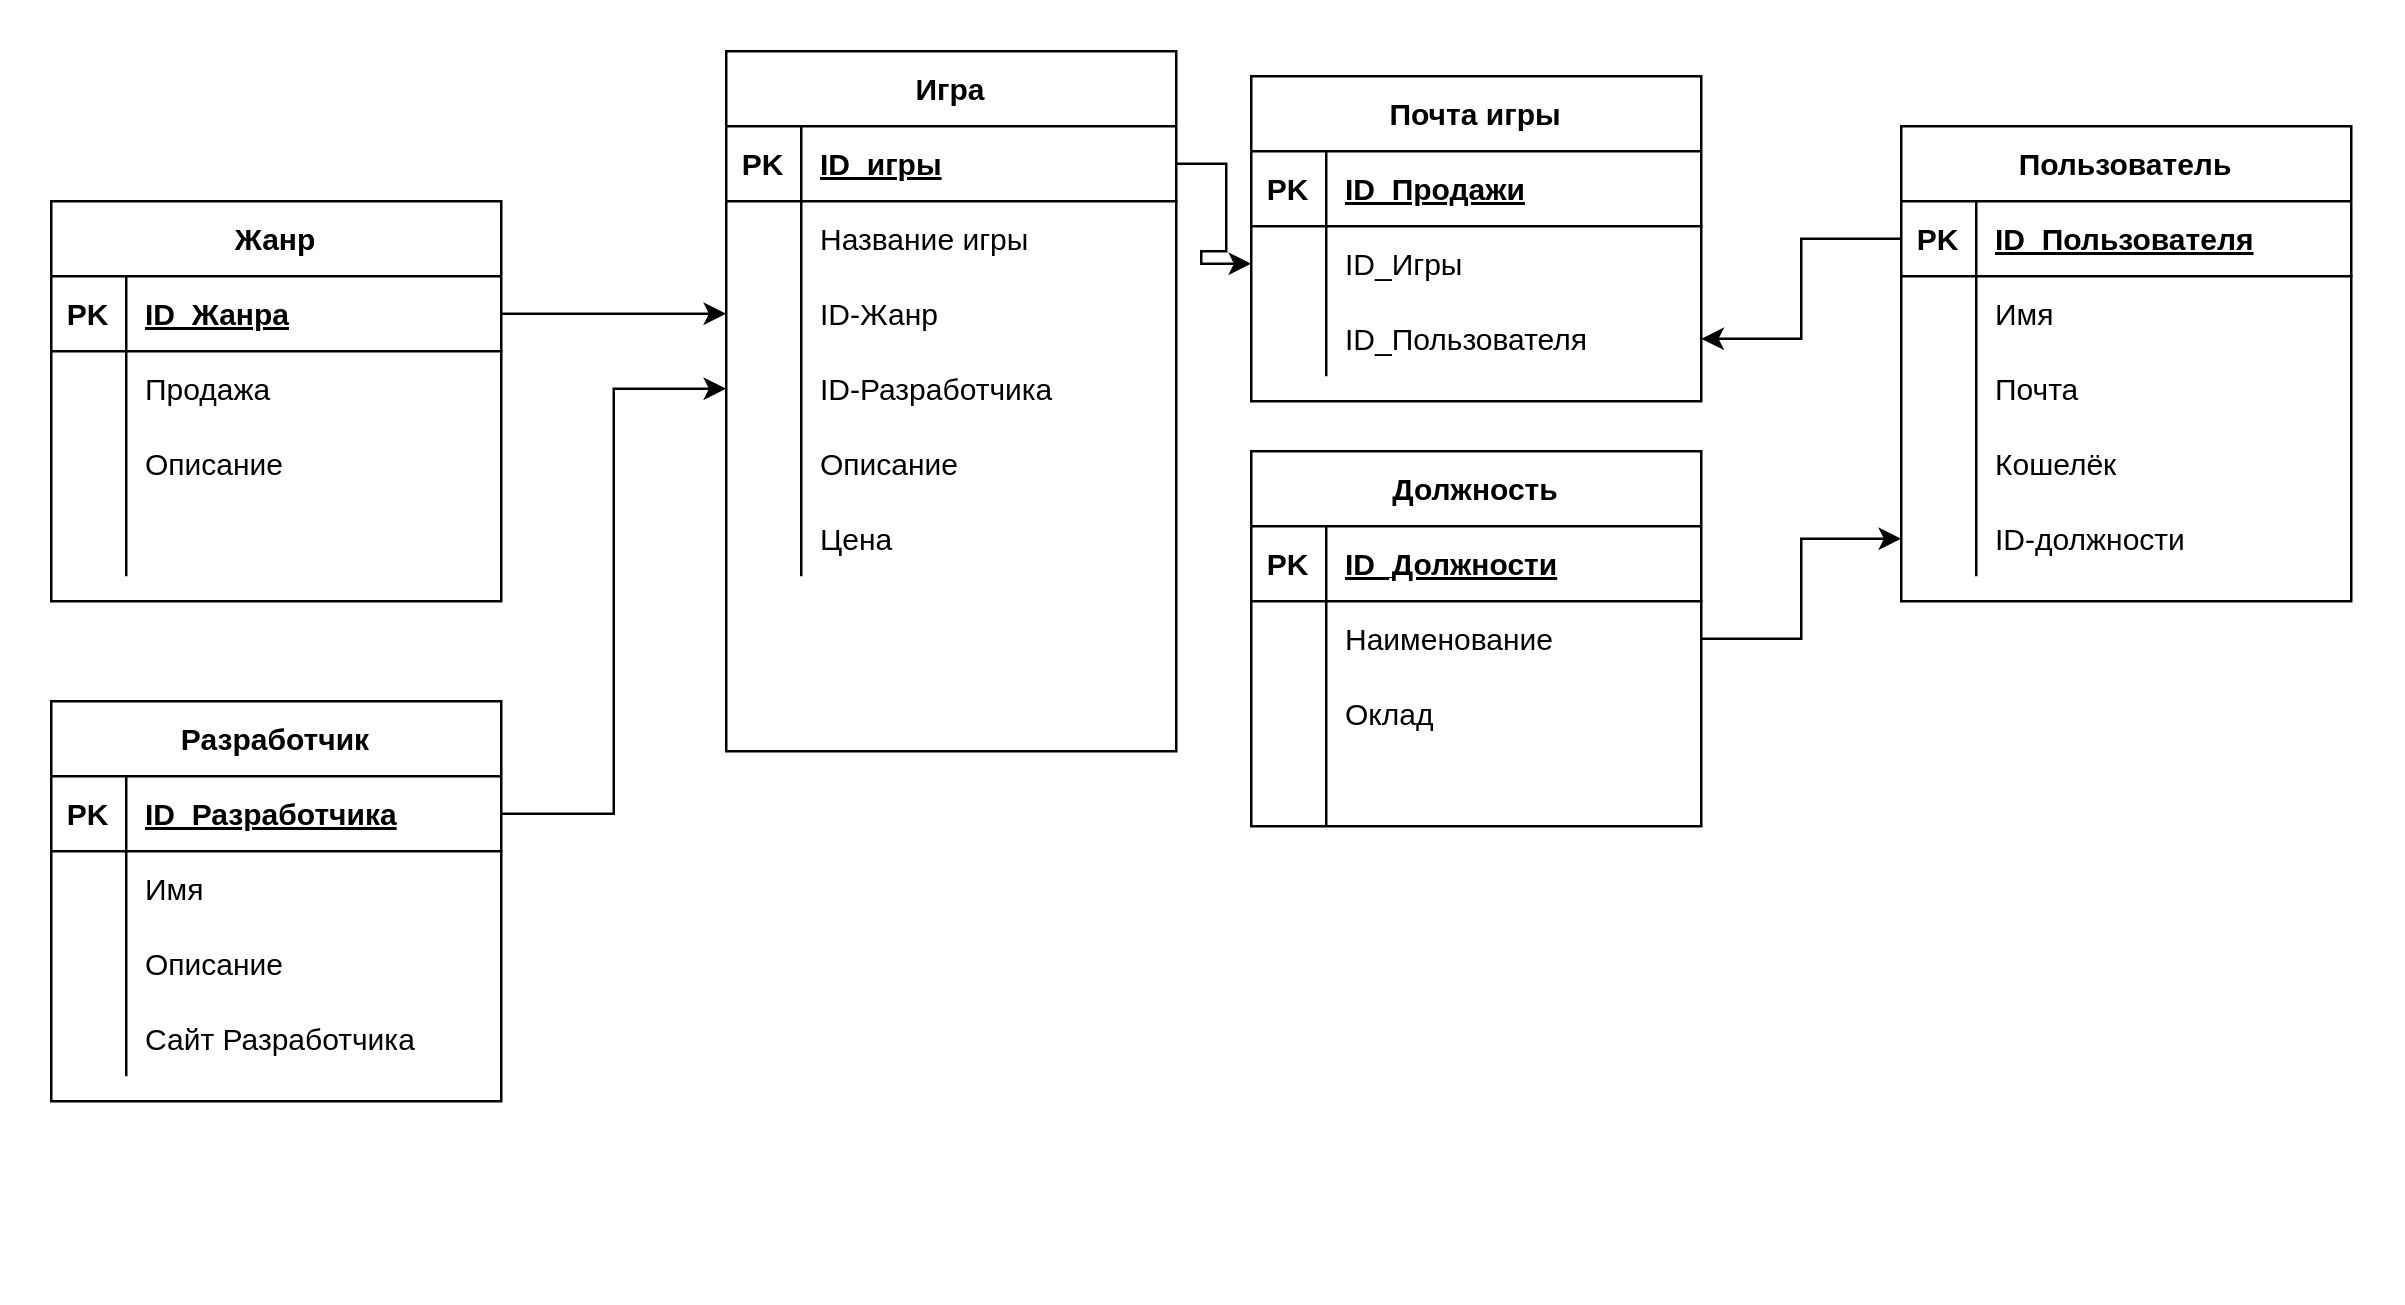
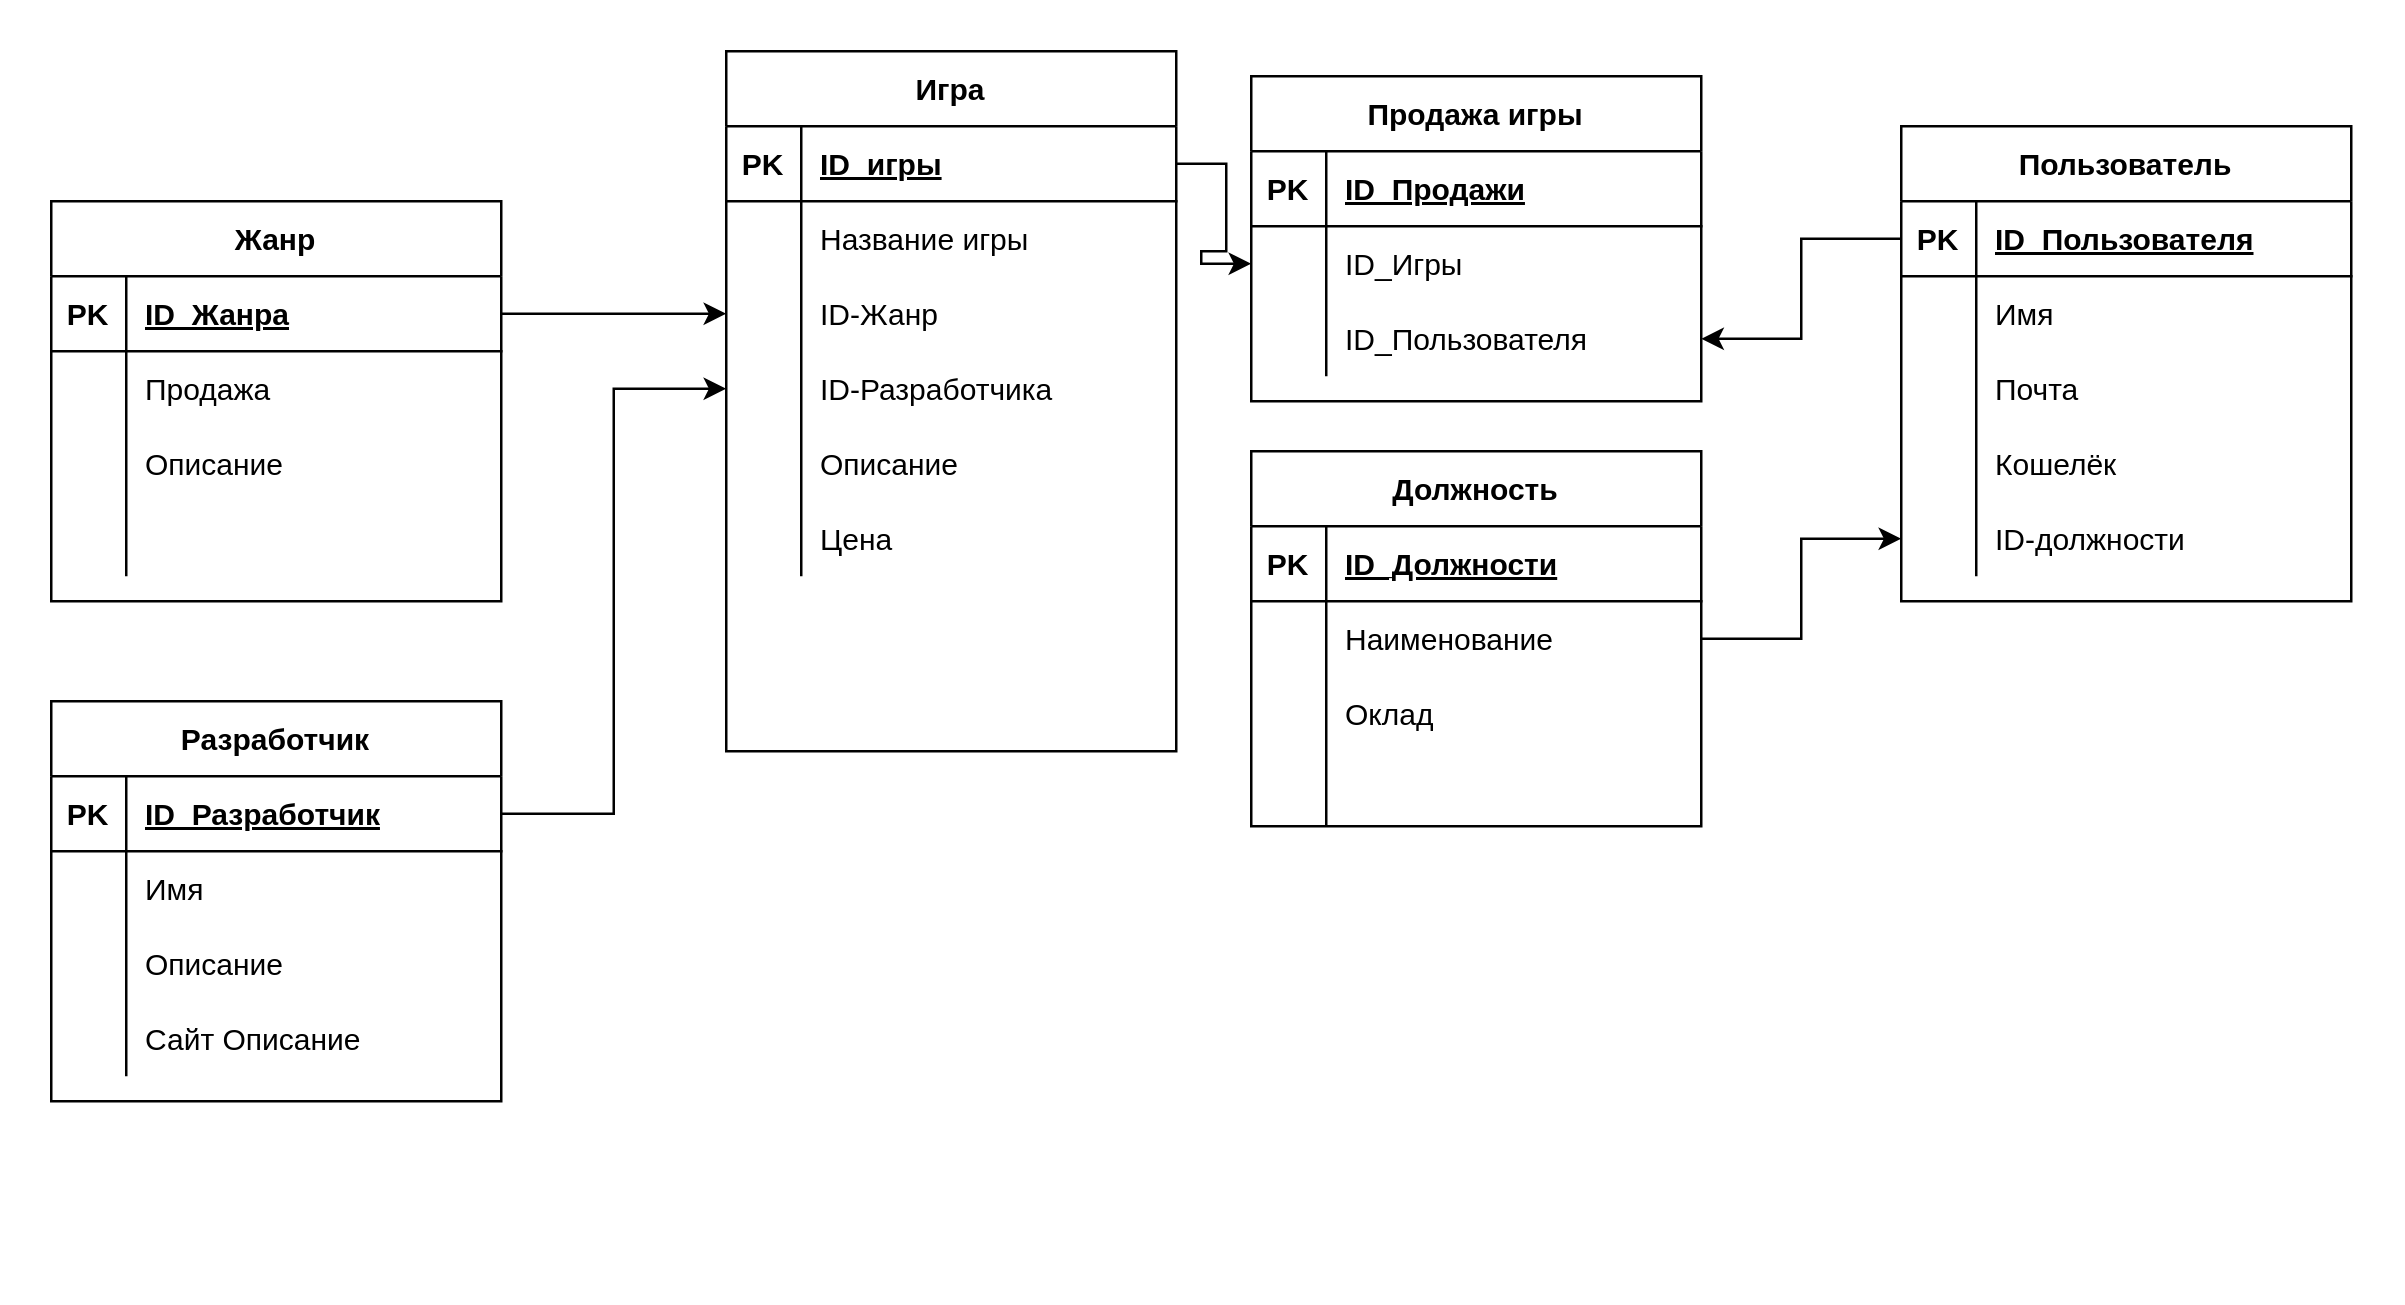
(1475, 115) -> (1475, 115)
(271, 815) -> (263, 815)
(284, 1040) -> (250, 1040)
